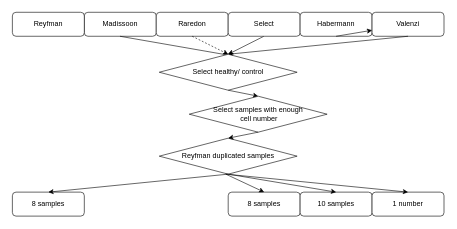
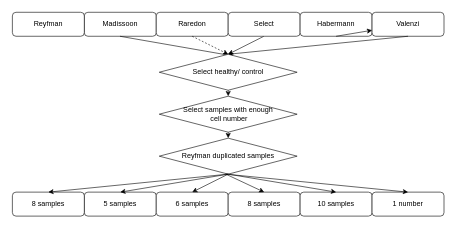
(258, 114) -> (228, 114)
none -> (211, 183)
none -> (173, 184)
none -> (120, 204)
none -> (192, 204)
